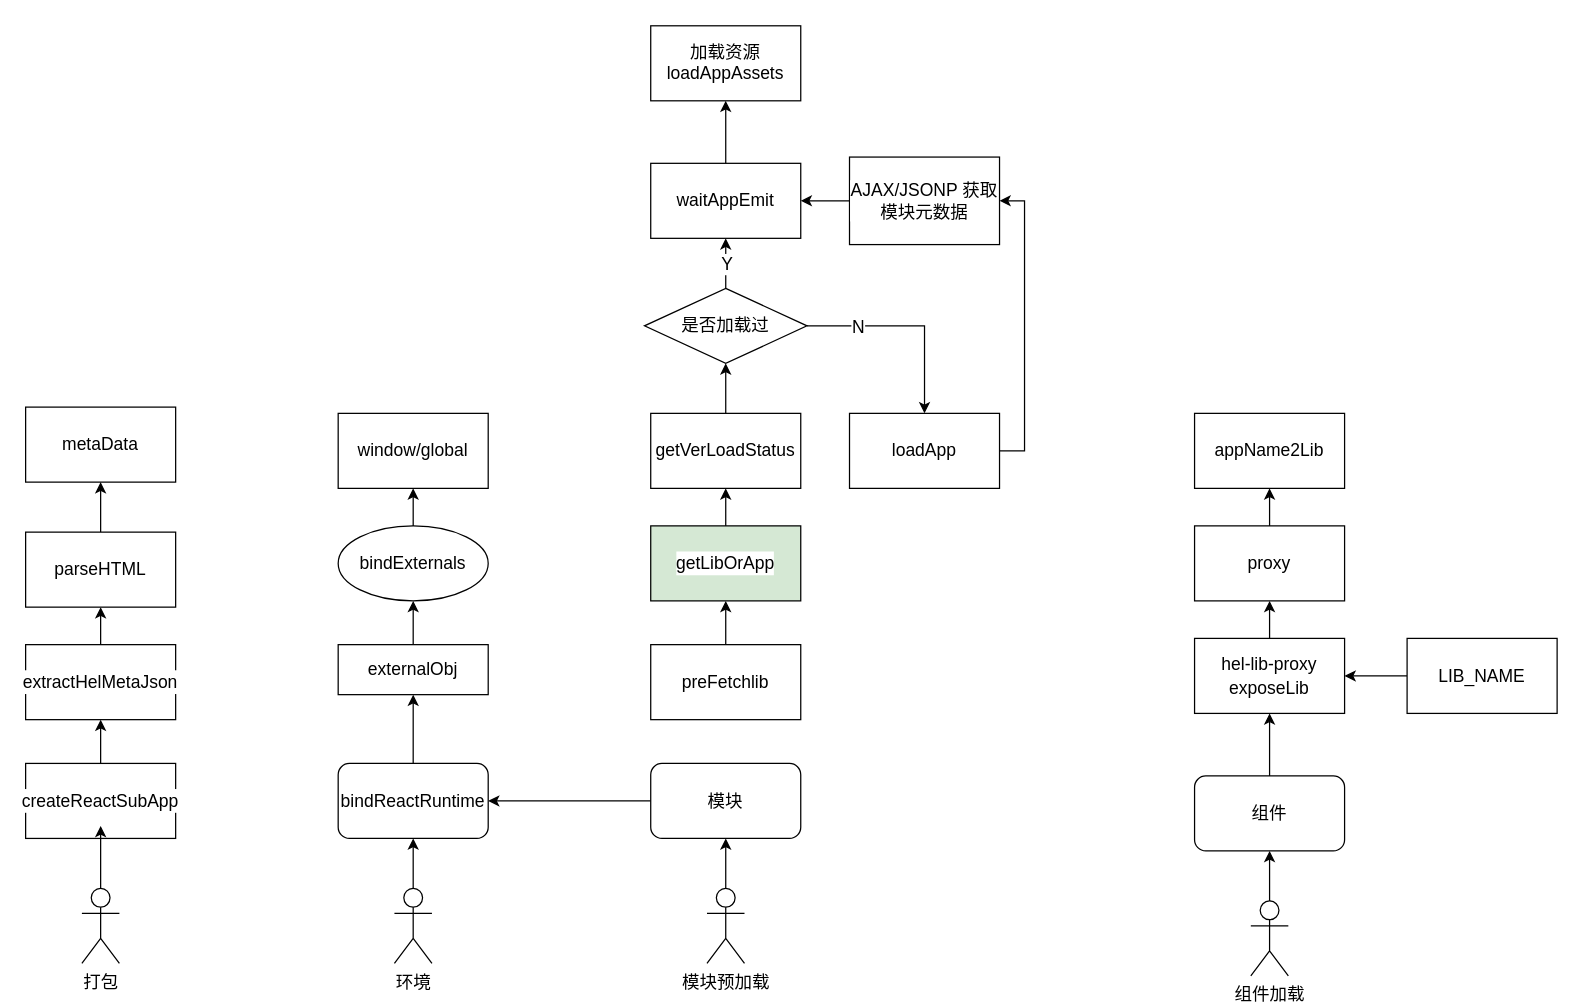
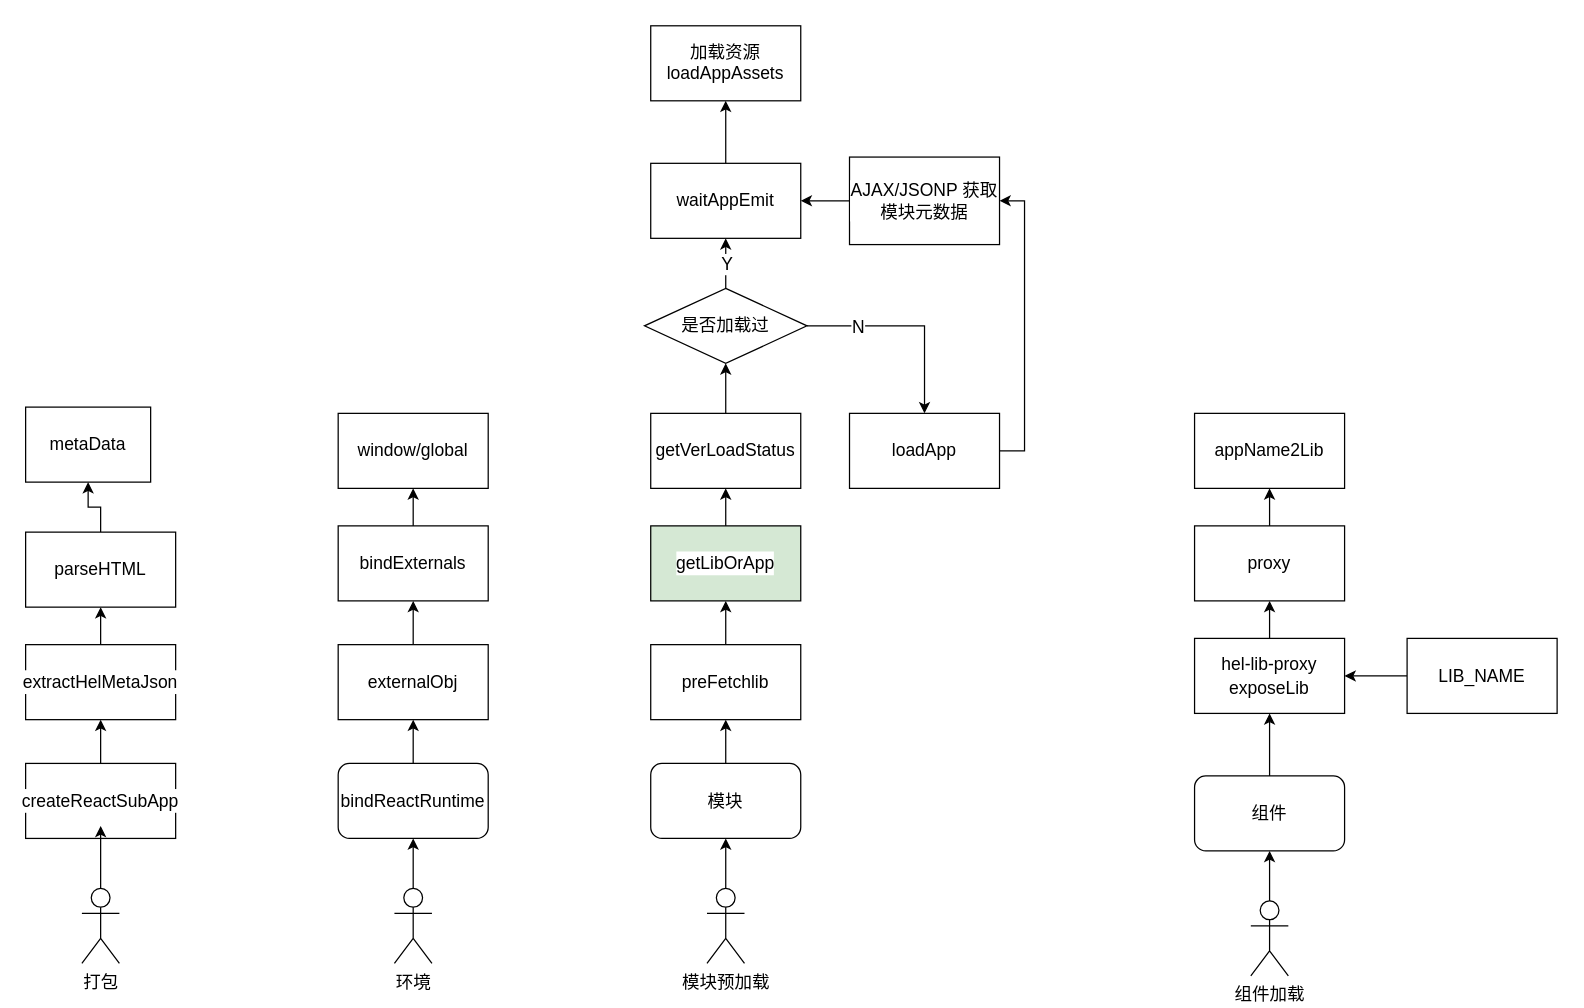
(101, 444) -> (88, 444)
(413, 563) -> (413, 563)
(413, 669) -> (413, 682)
(573, 801) -> (726, 739)
